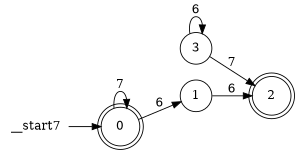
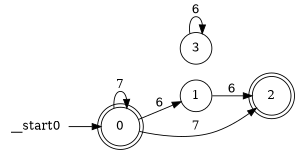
(229, 69) -> (197, 136)
(36, 127) -> (36, 127)
